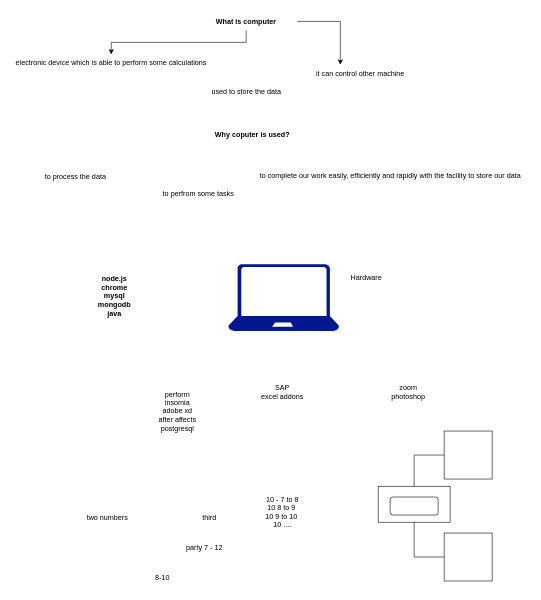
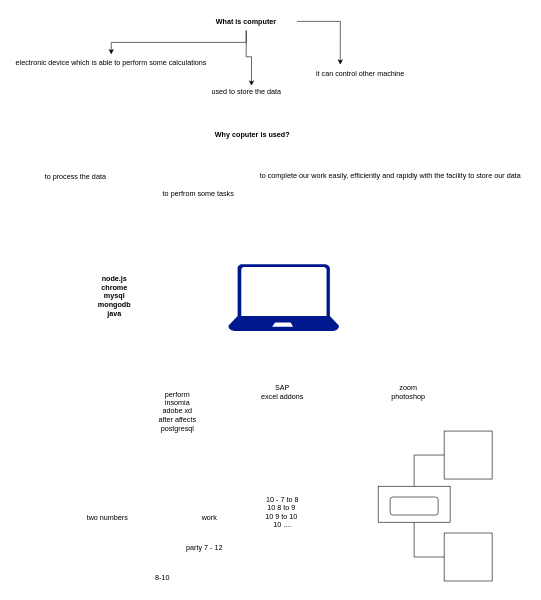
none -> (252, 65)
(366, 278) -> none
(211, 518) -> (211, 518)
